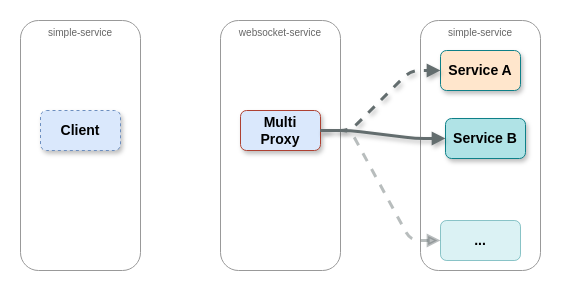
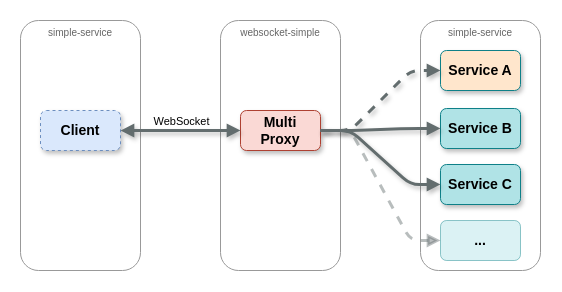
(281, 34) -> (281, 34)
none -> (180, 131)
(281, 131) -> (281, 131)
(486, 139) -> (481, 129)
none -> (387, 163)
none -> (481, 185)
